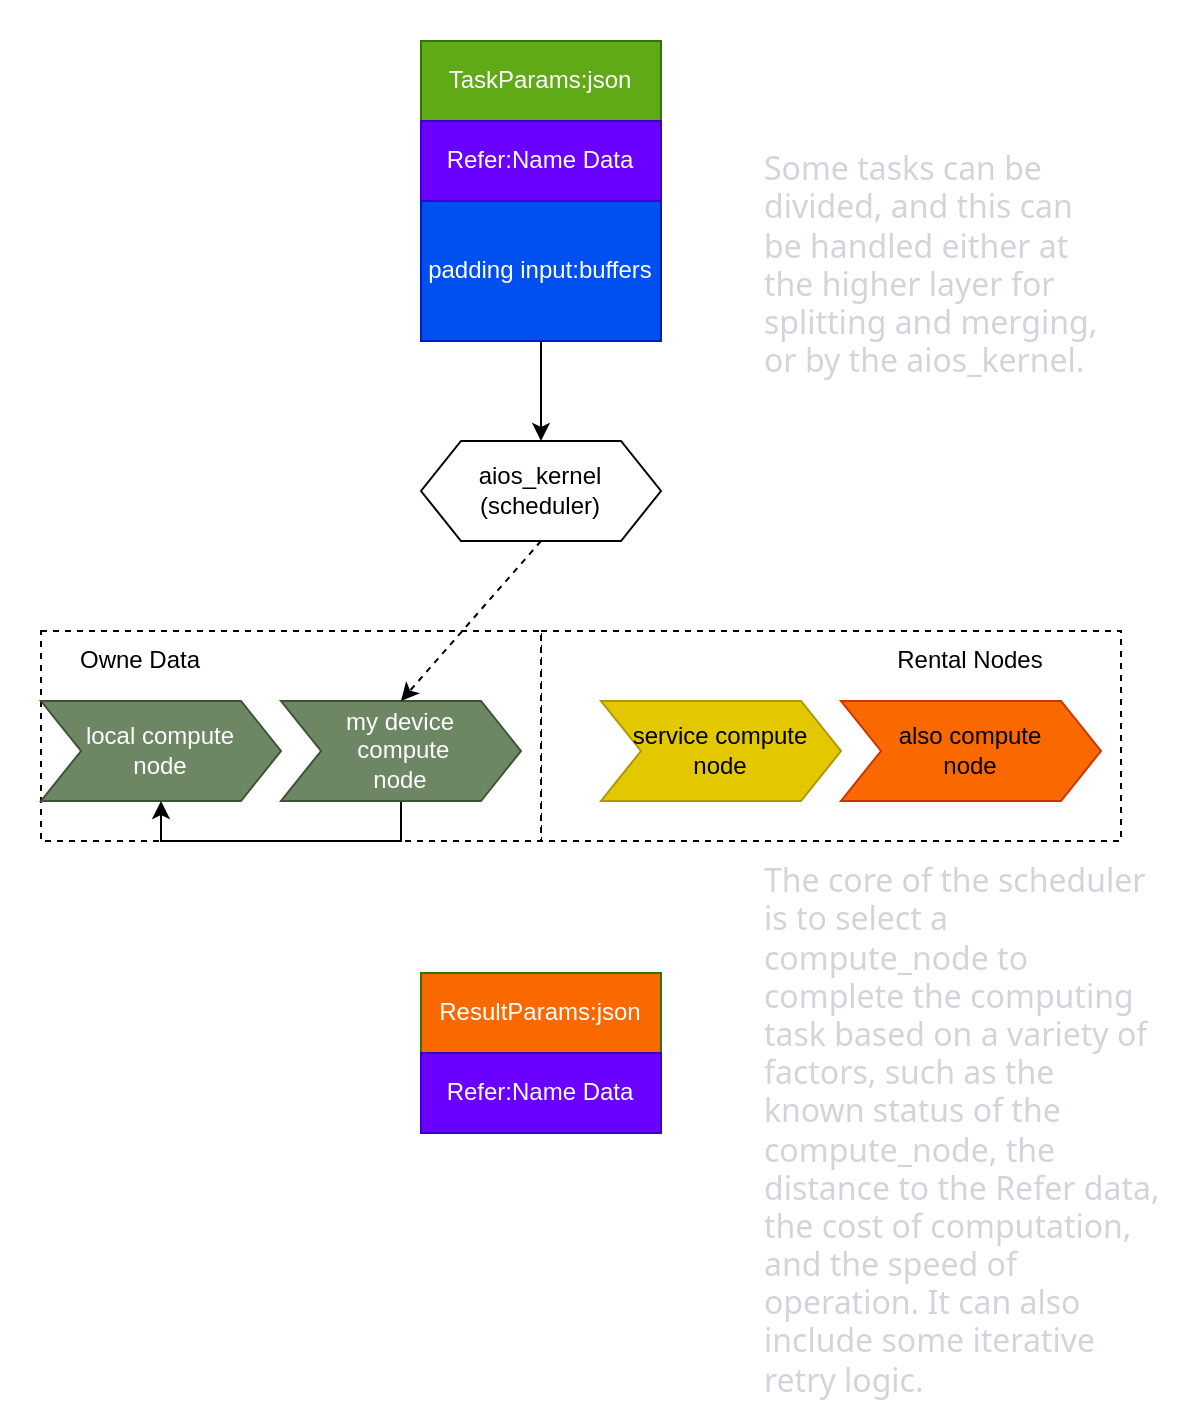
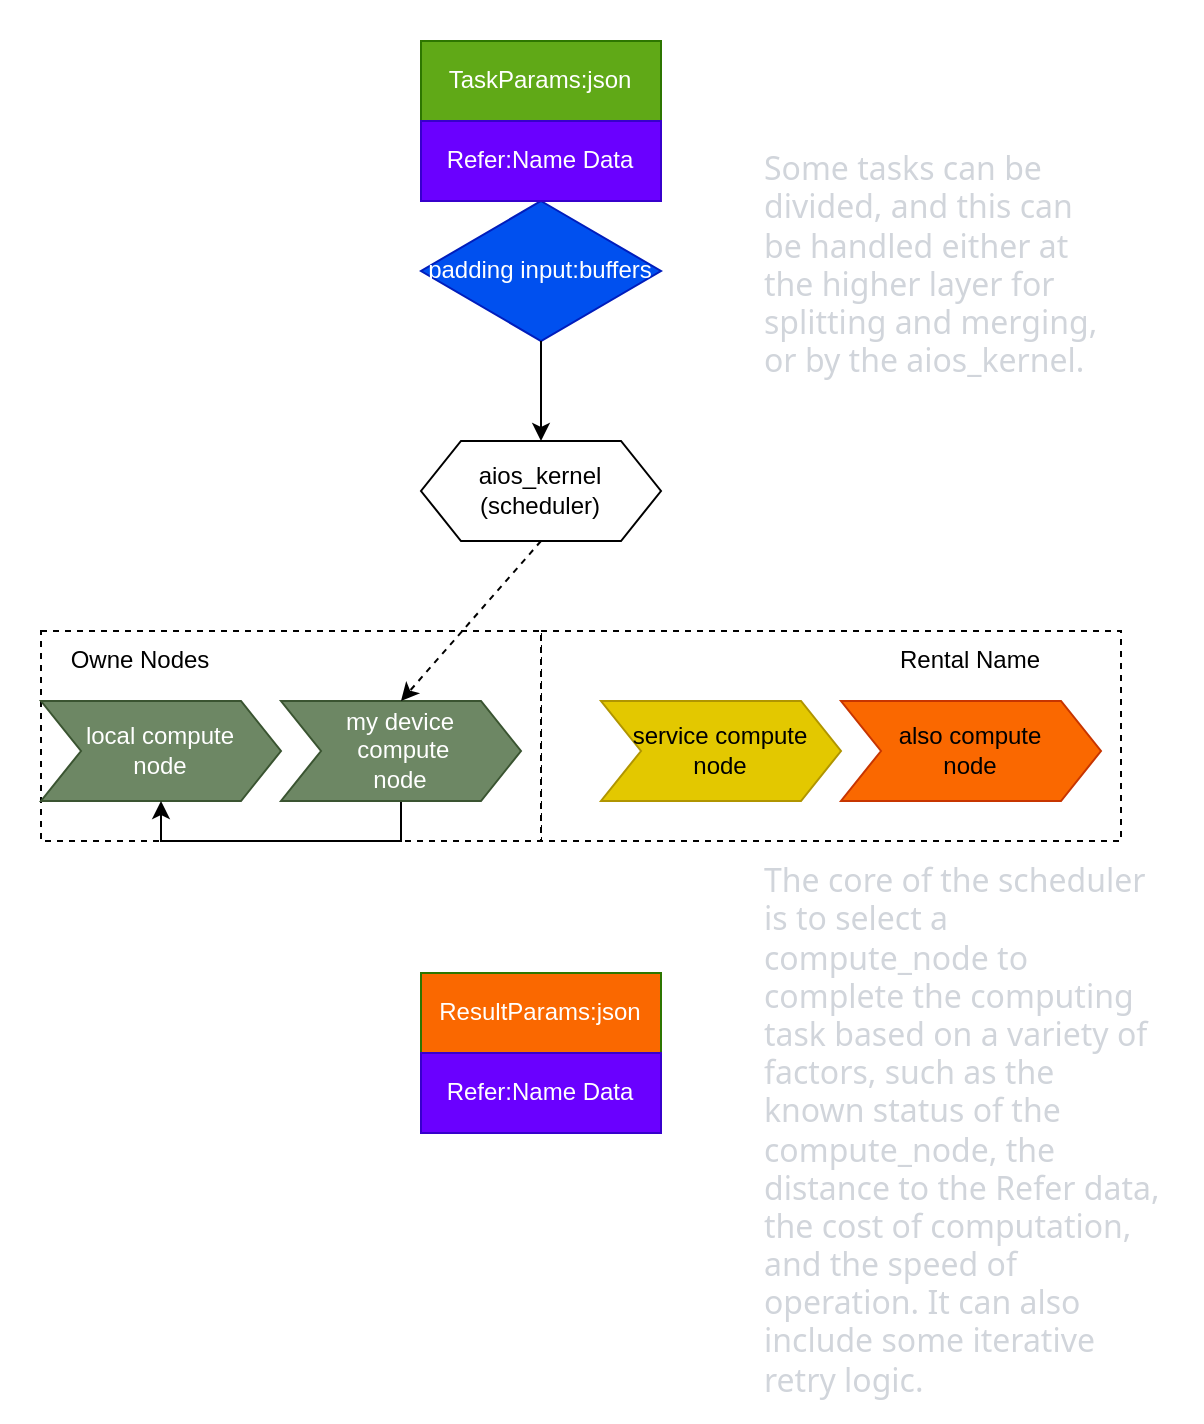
(541, 271) -> (541, 271)
(141, 661) -> (141, 661)
(971, 661) -> (971, 661)
